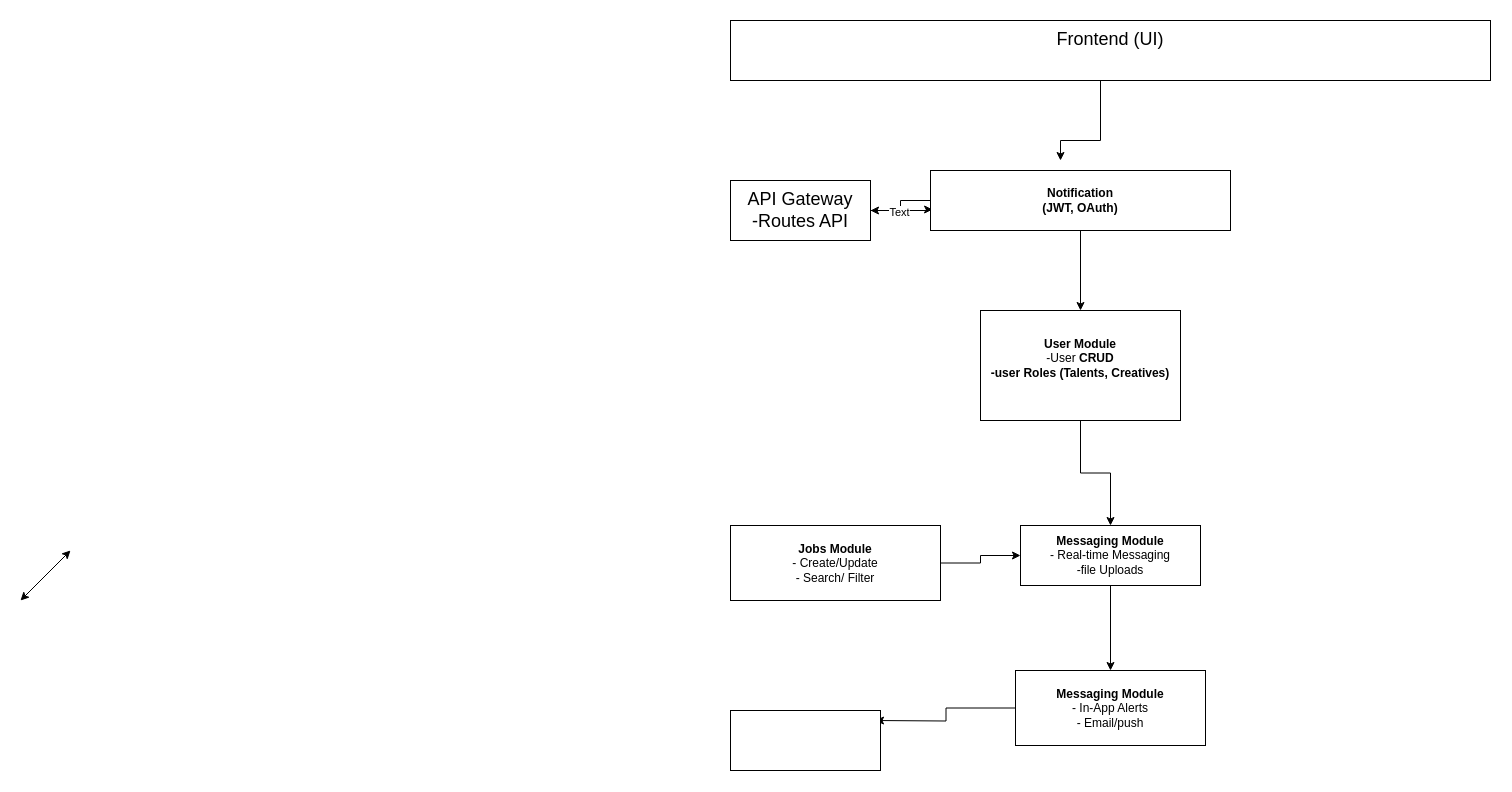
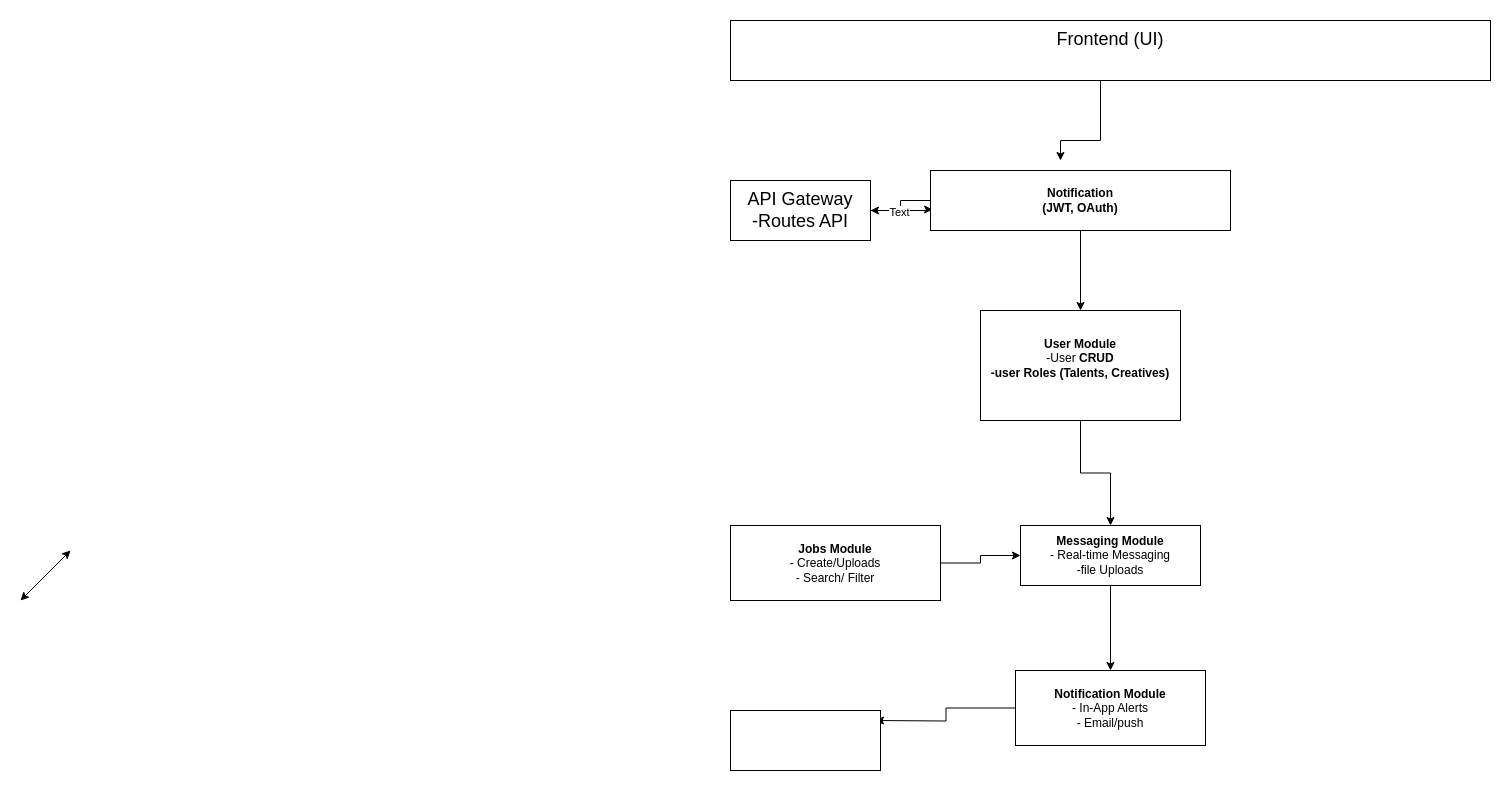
(836, 564) -> (836, 564)
(1111, 709) -> (1111, 709)
